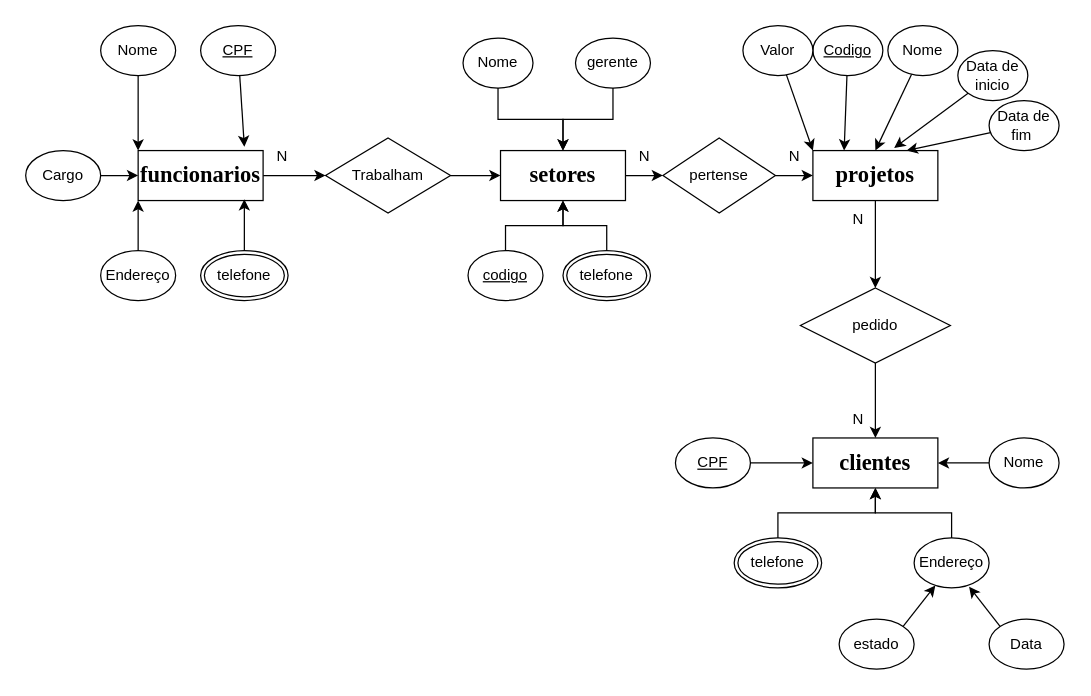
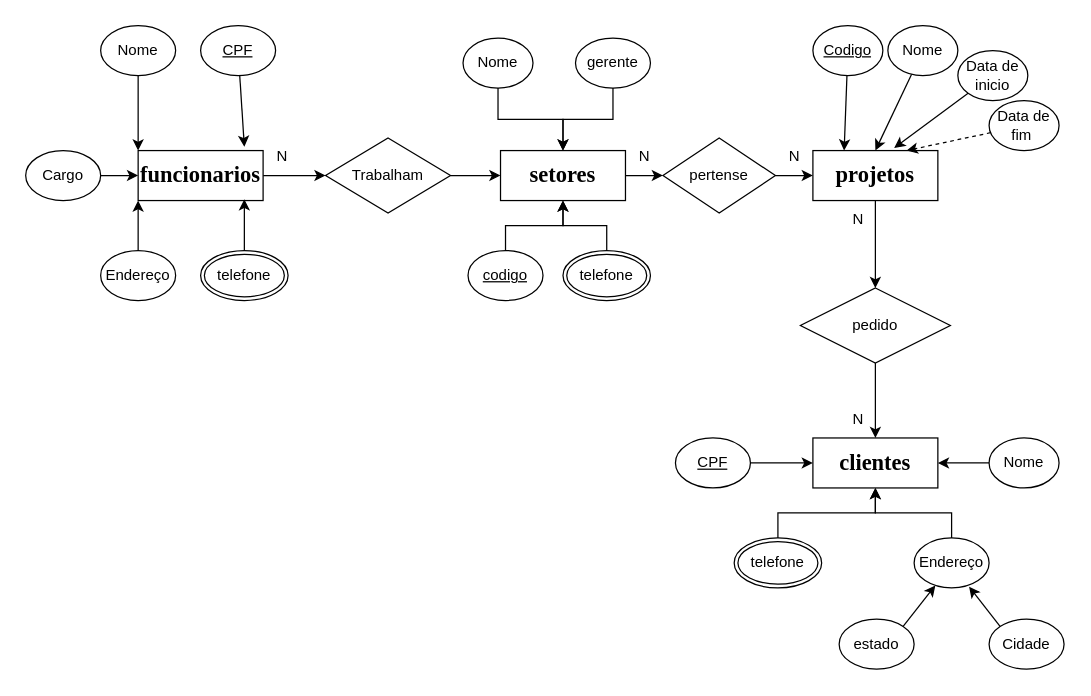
(778, 51) -> none
(799, 109) -> none
(951, 141) -> (951, 141)
(1027, 644) -> (1027, 644)
